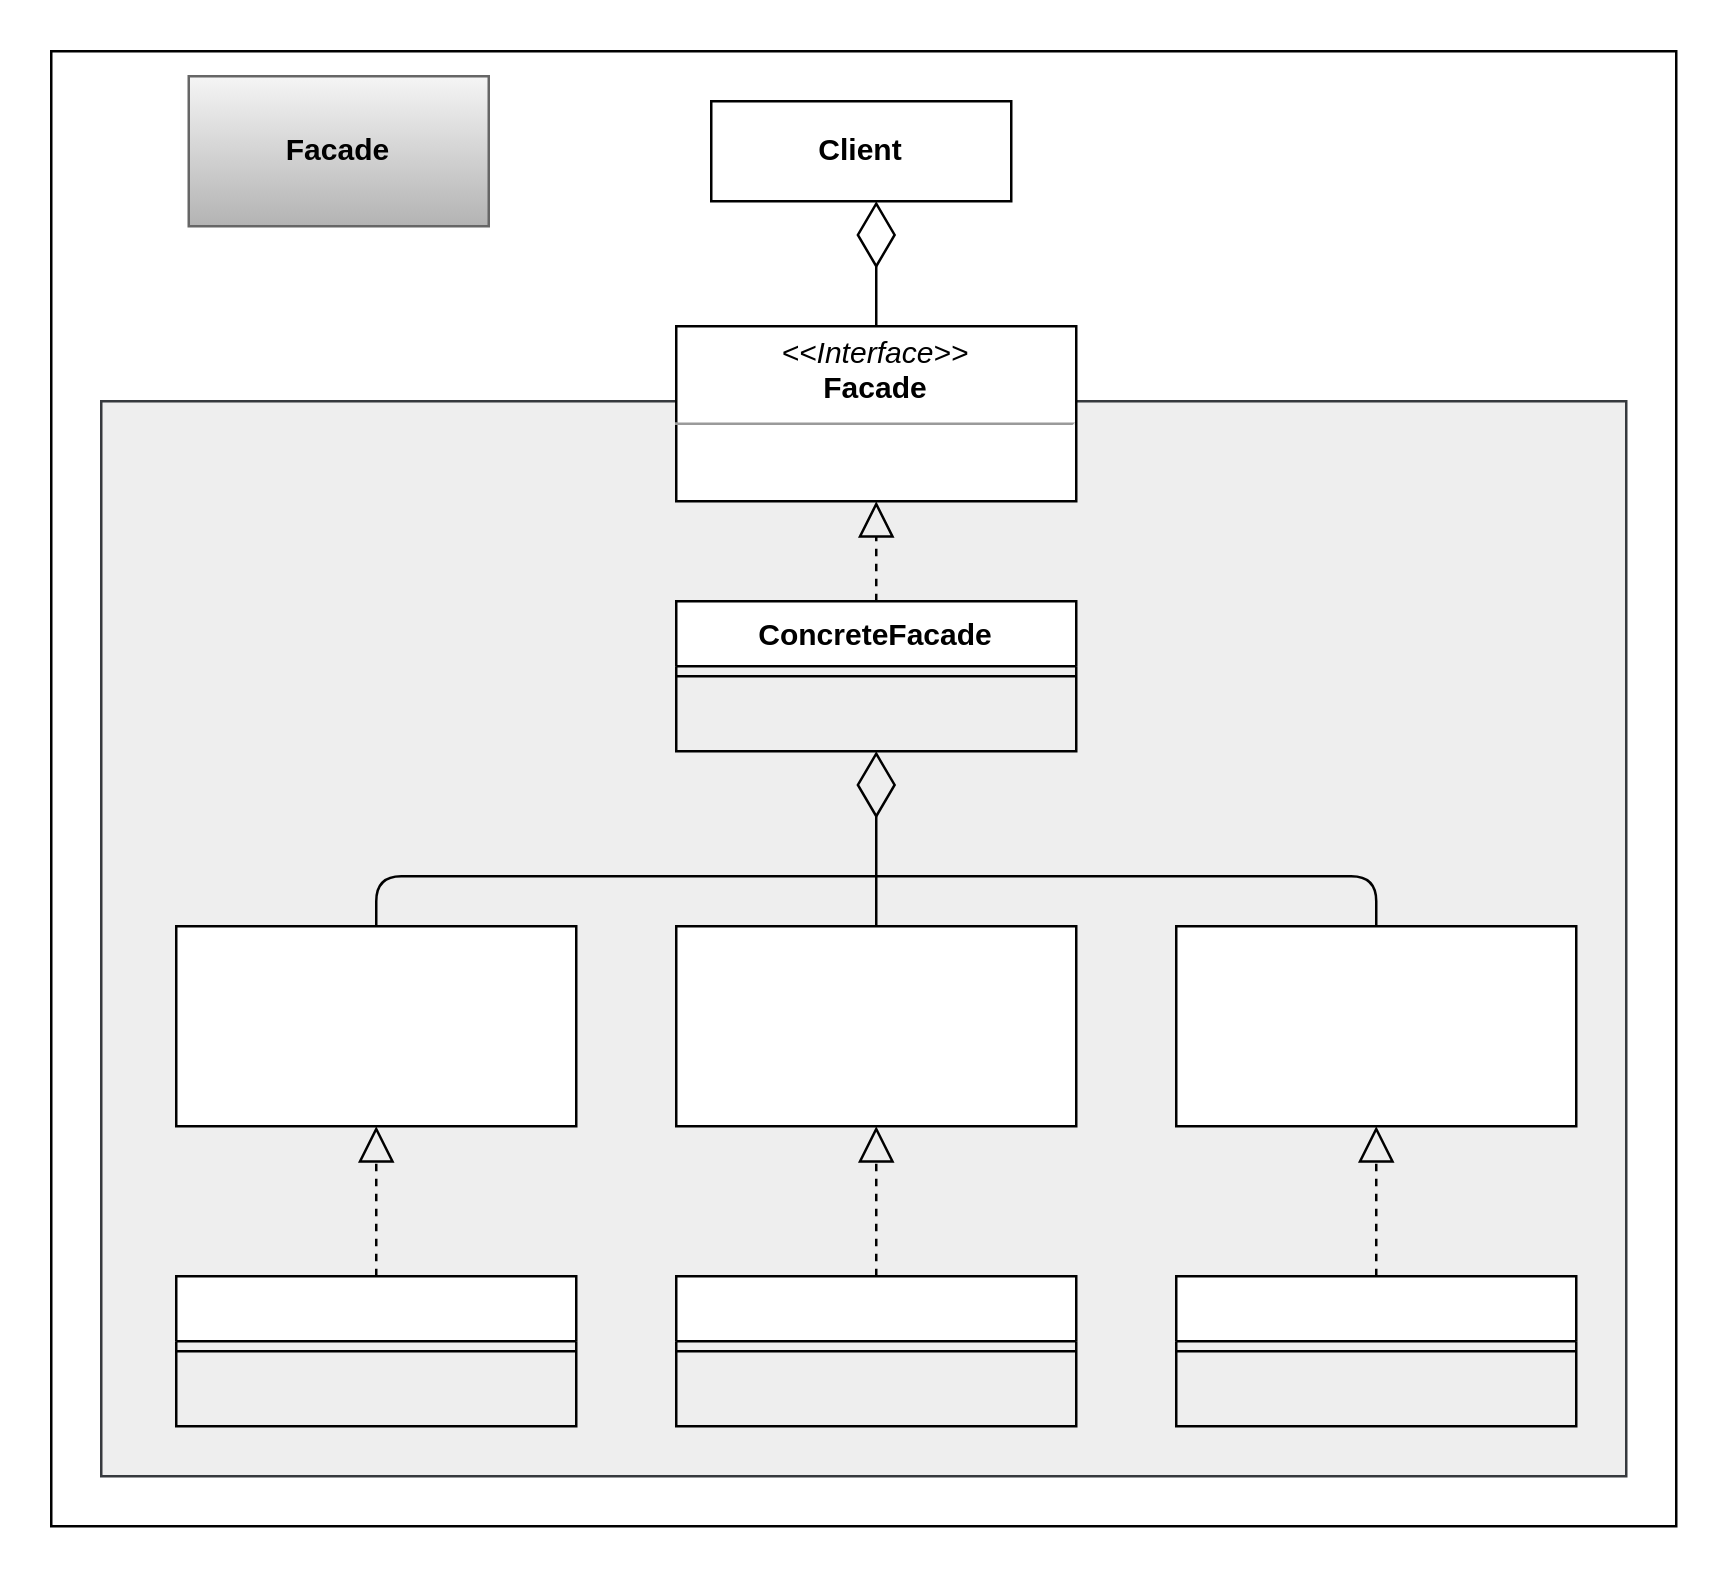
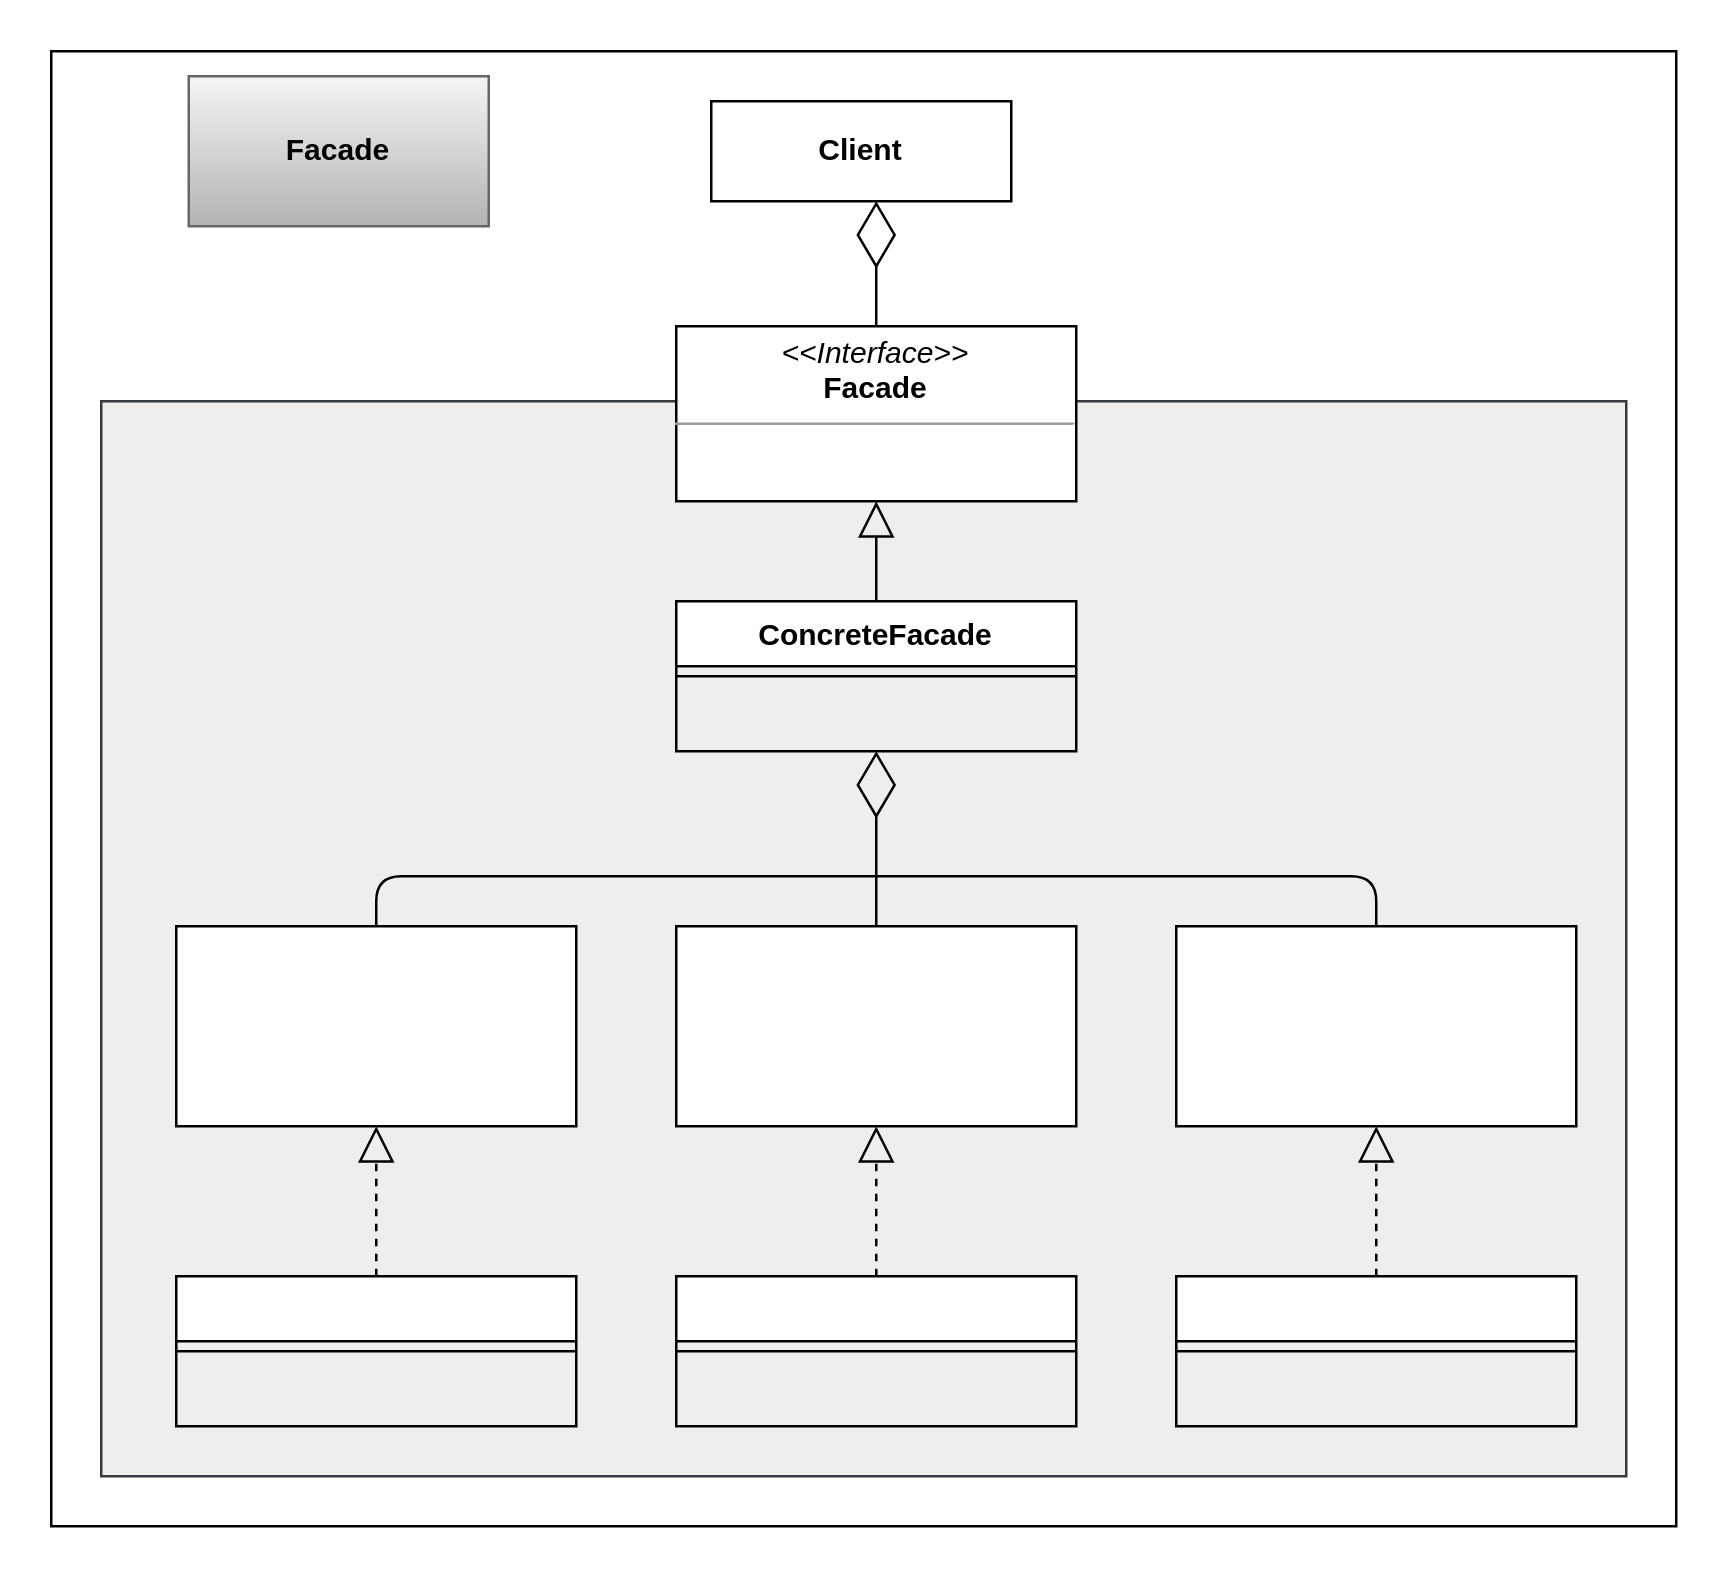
(876, 569) -> (876, 569)
